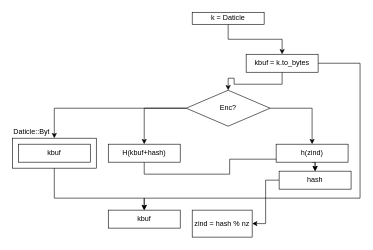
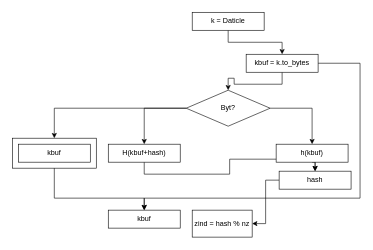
(228, 18) -> (228, 21)
(228, 108) -> (228, 108)
(33, 132) -> none
(312, 153) -> (312, 153)
